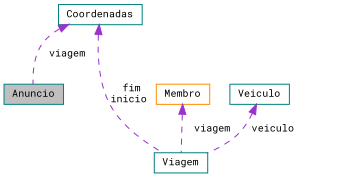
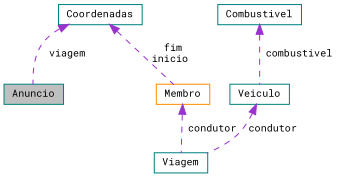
none -> (260, 15)
(110, 105) -> (145, 58)
(210, 129) -> (210, 129)
(270, 129) -> (270, 129)
